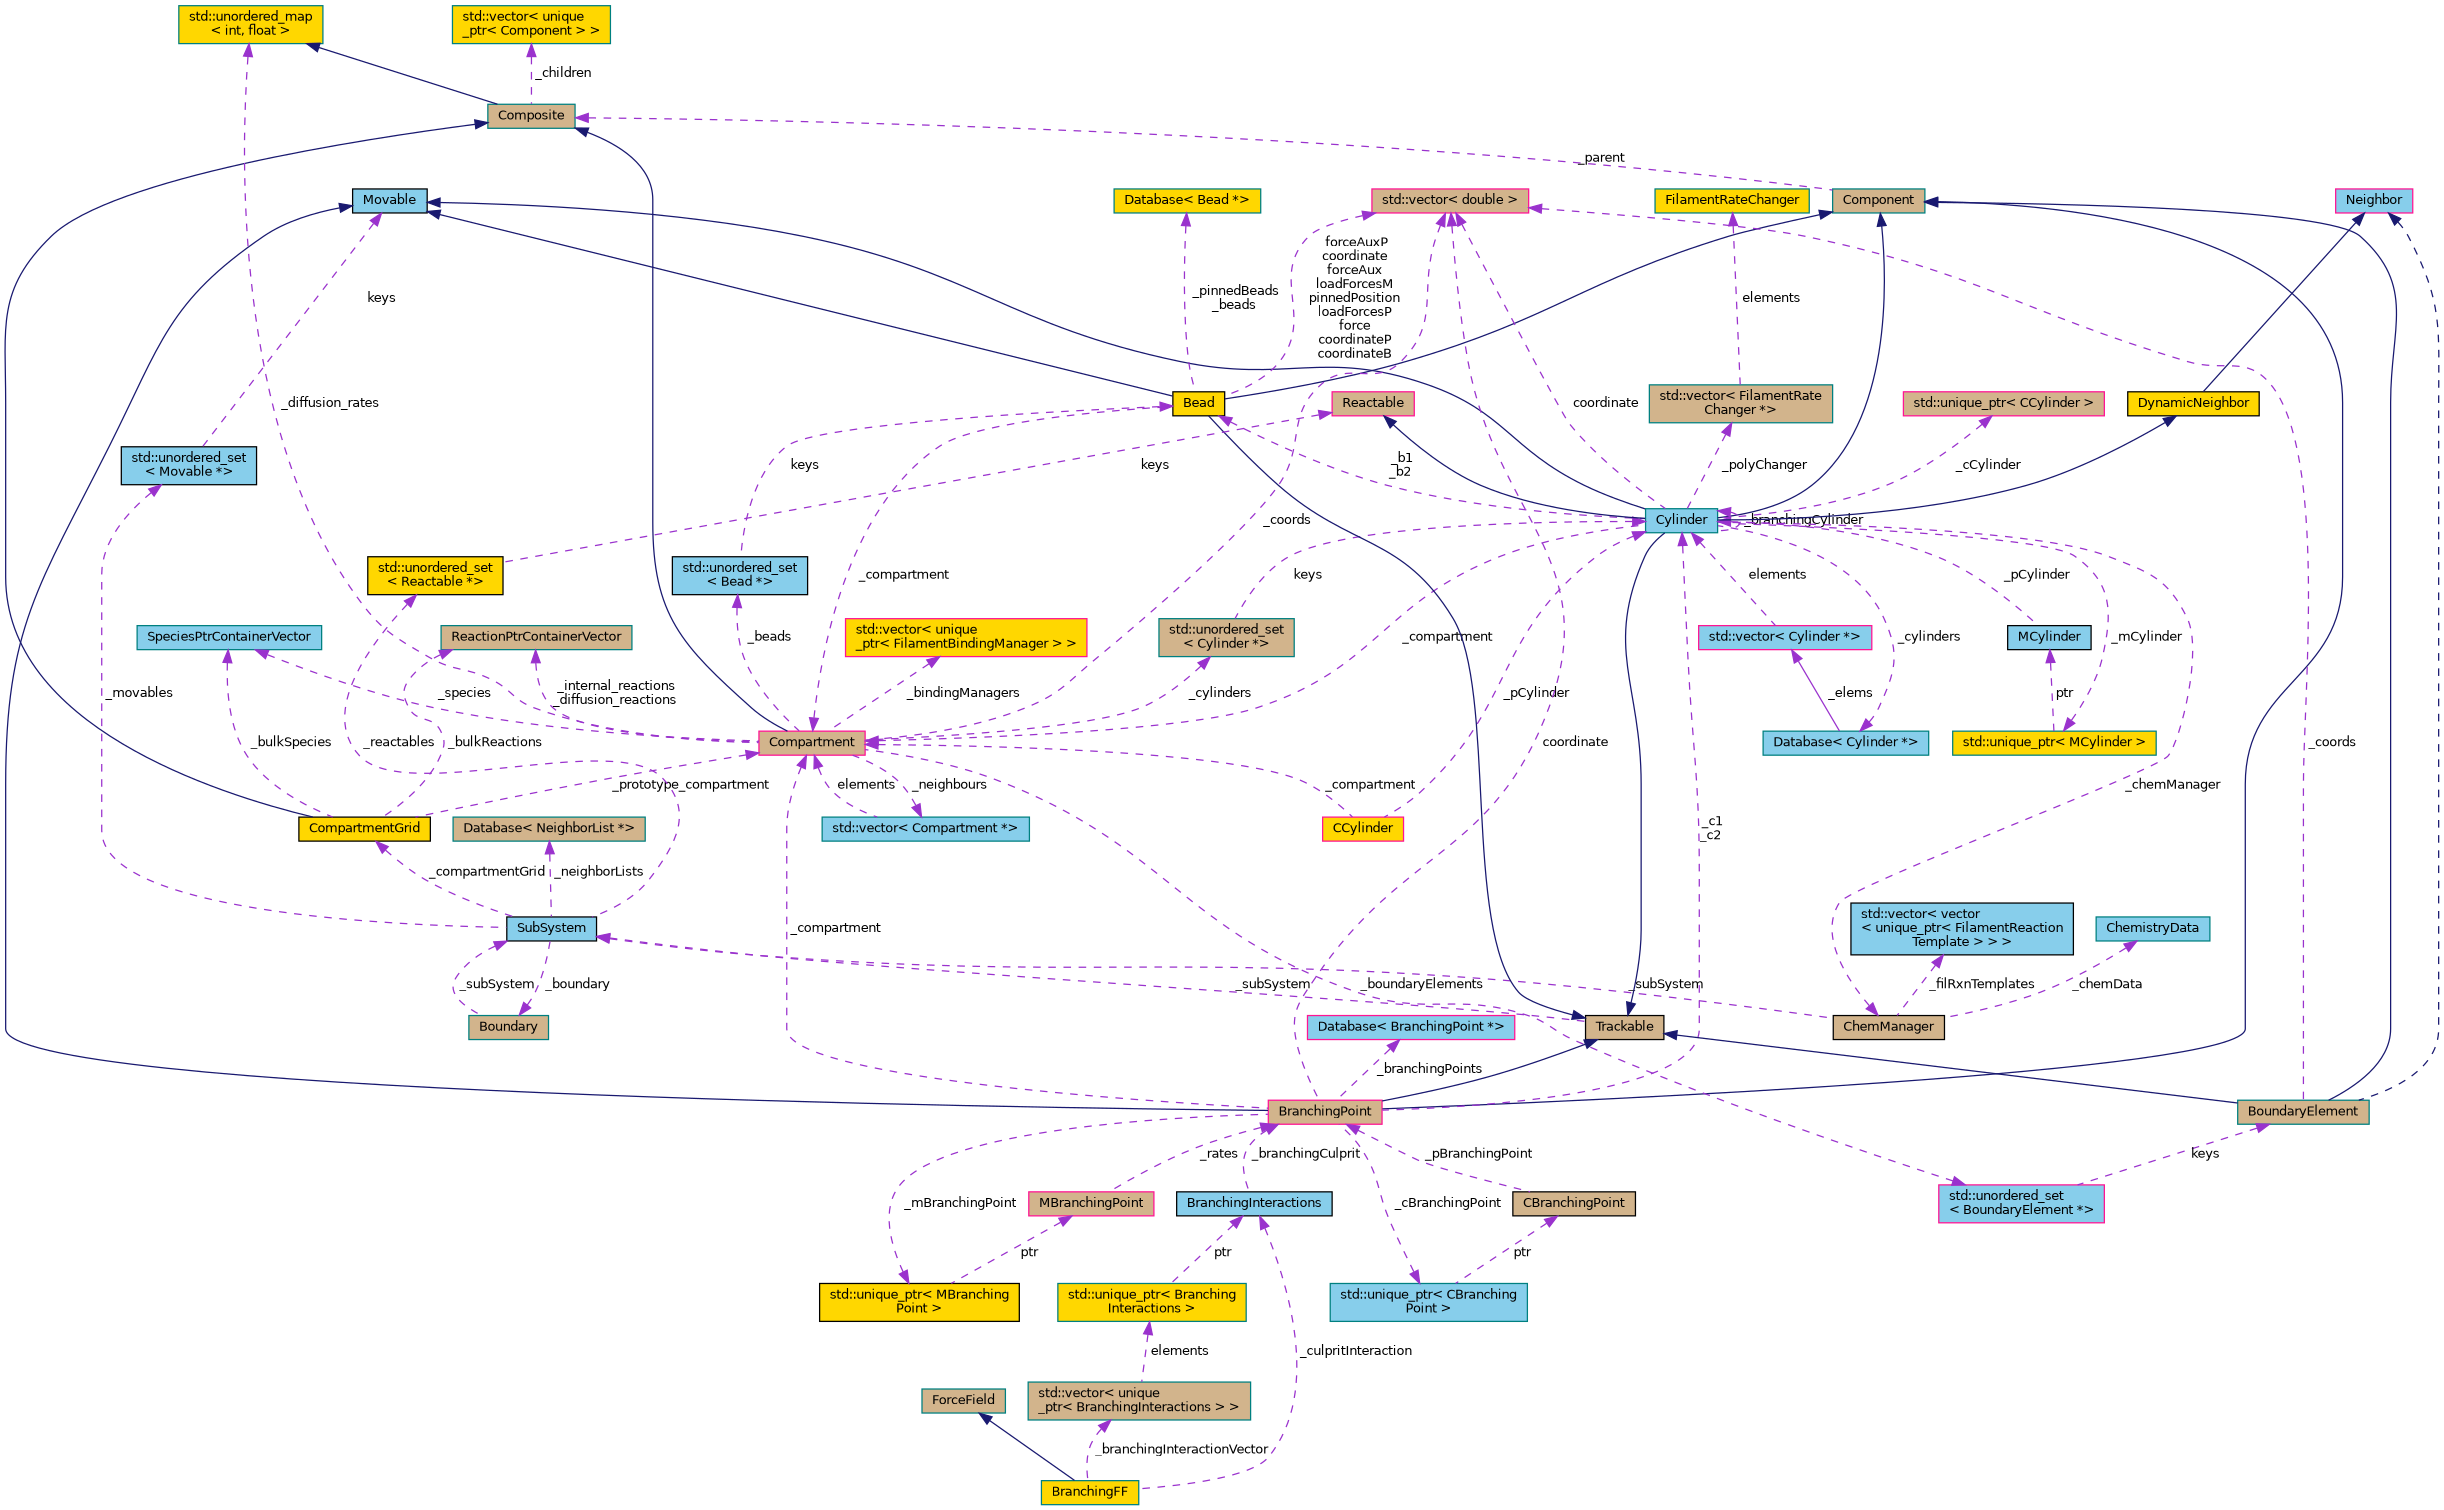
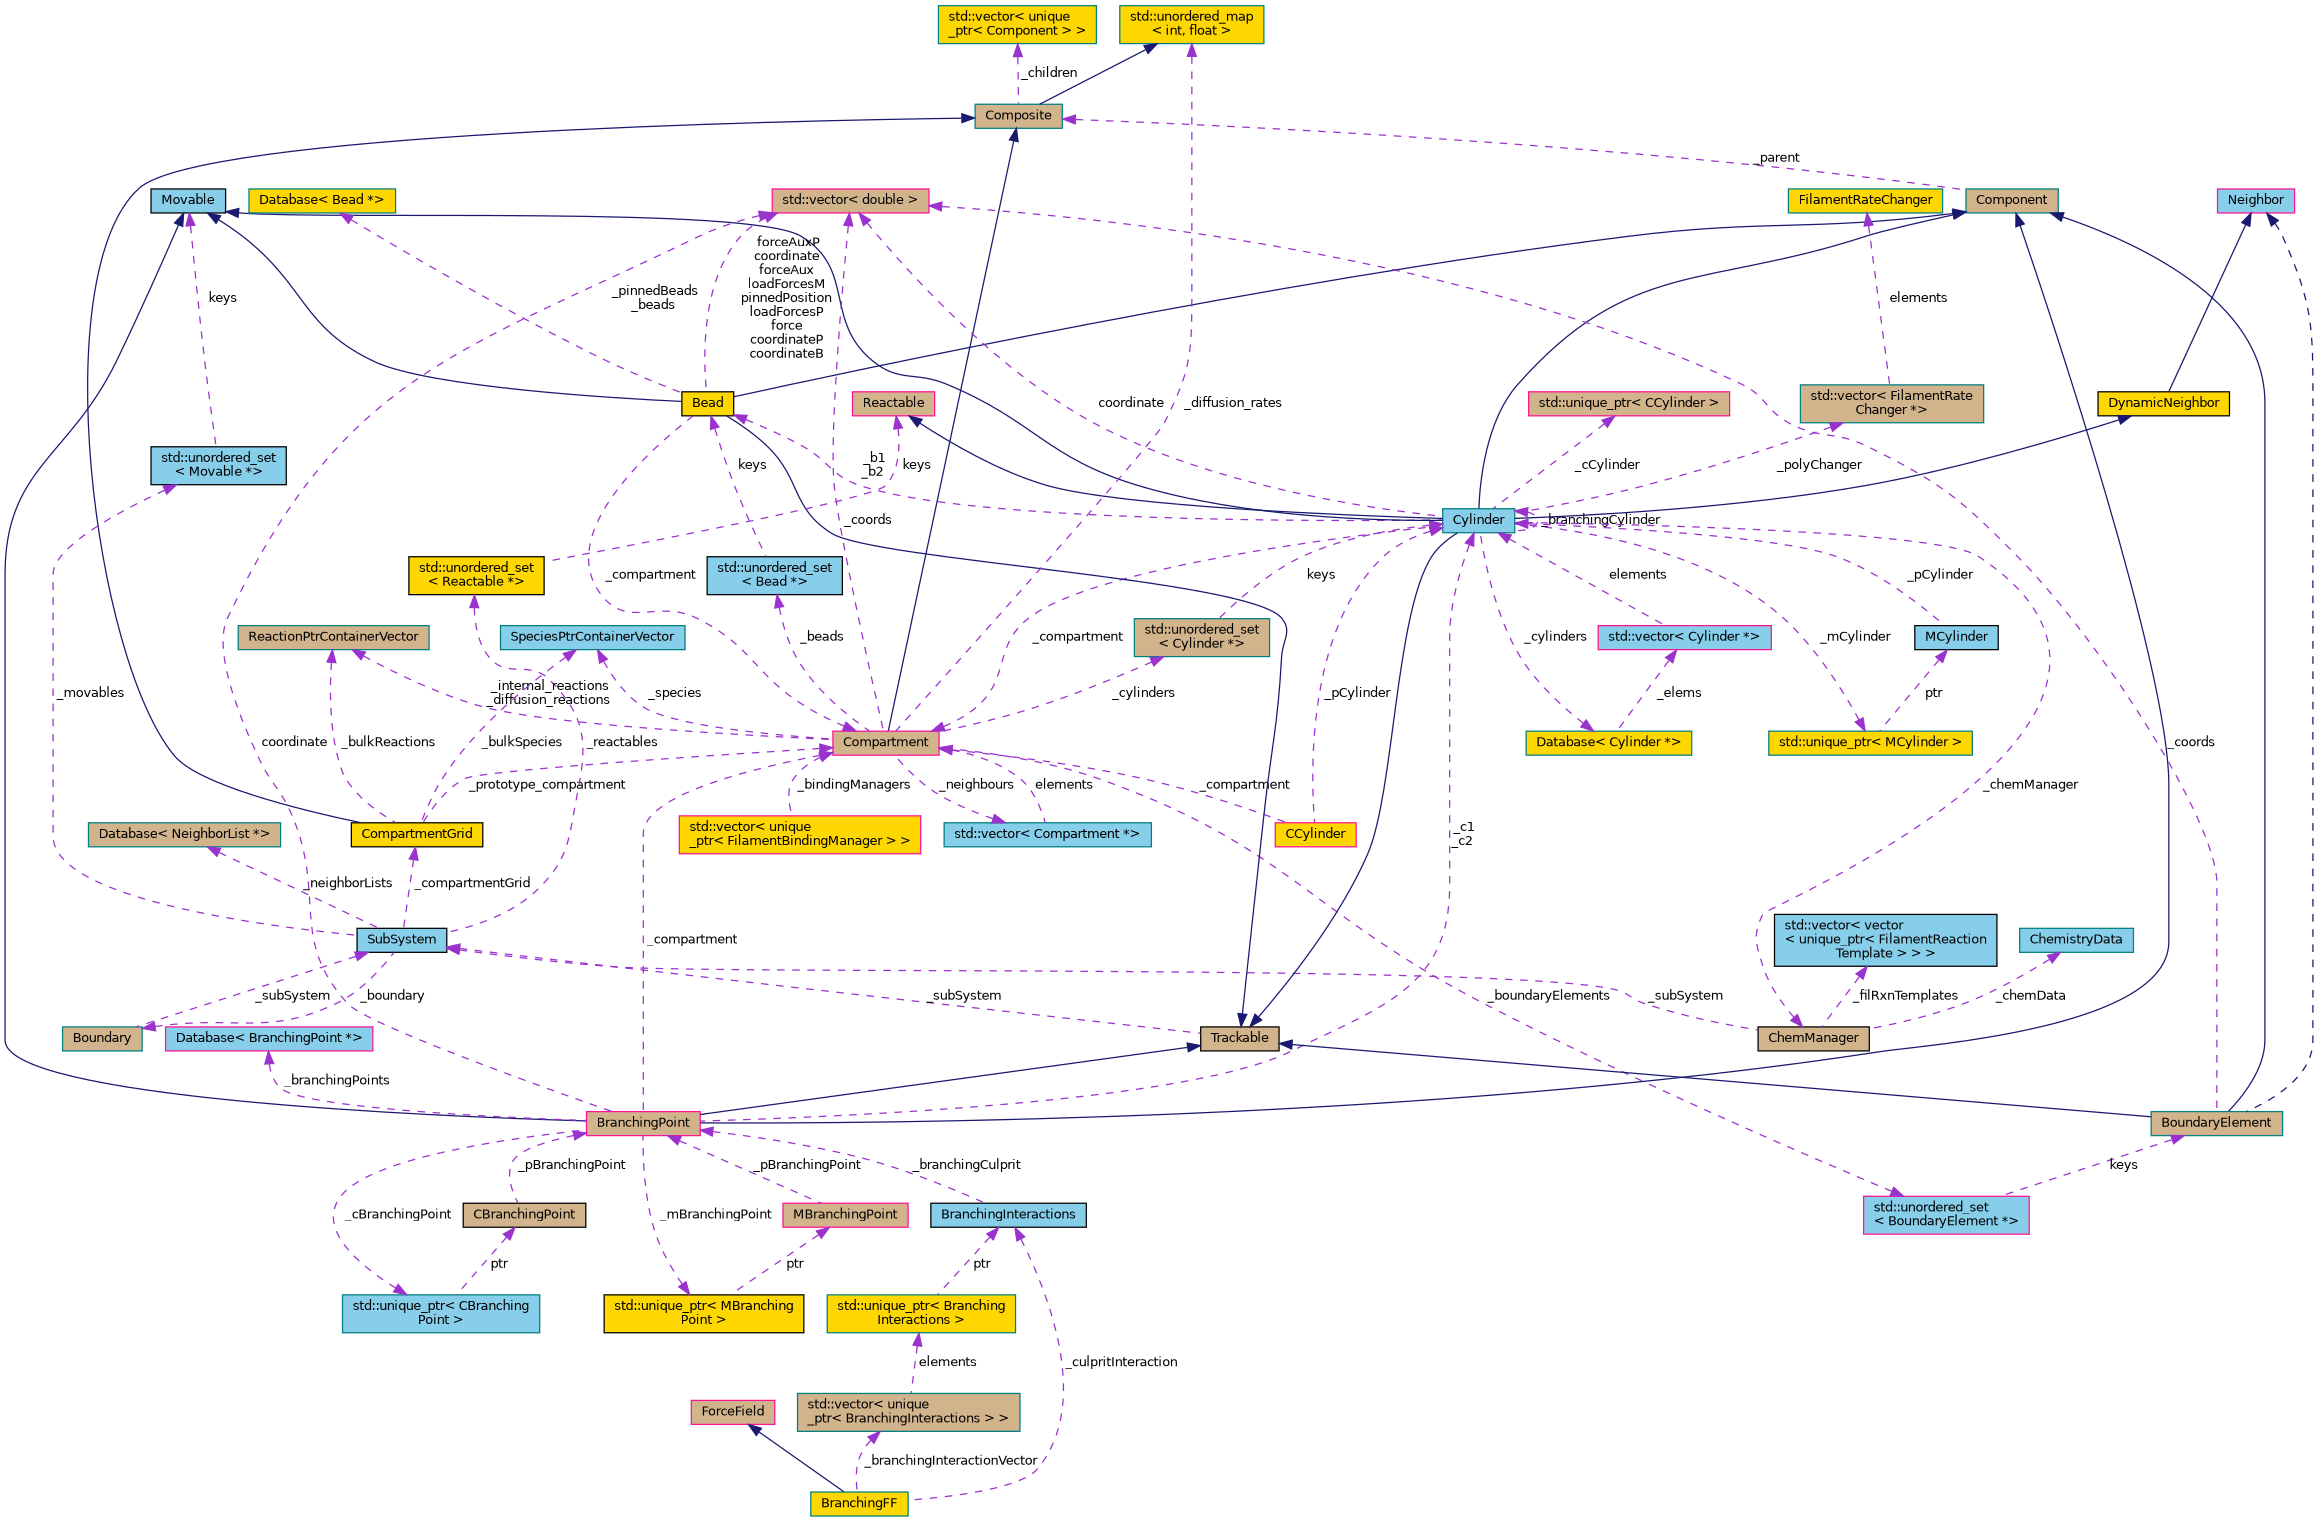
(1819, 696) -> (1643, 696)
(879, 697) -> (793, 780)
(1846, 743) -> (1609, 743)
(1218, 1155) -> (805, 1166)
(964, 1401) -> (733, 1412)
